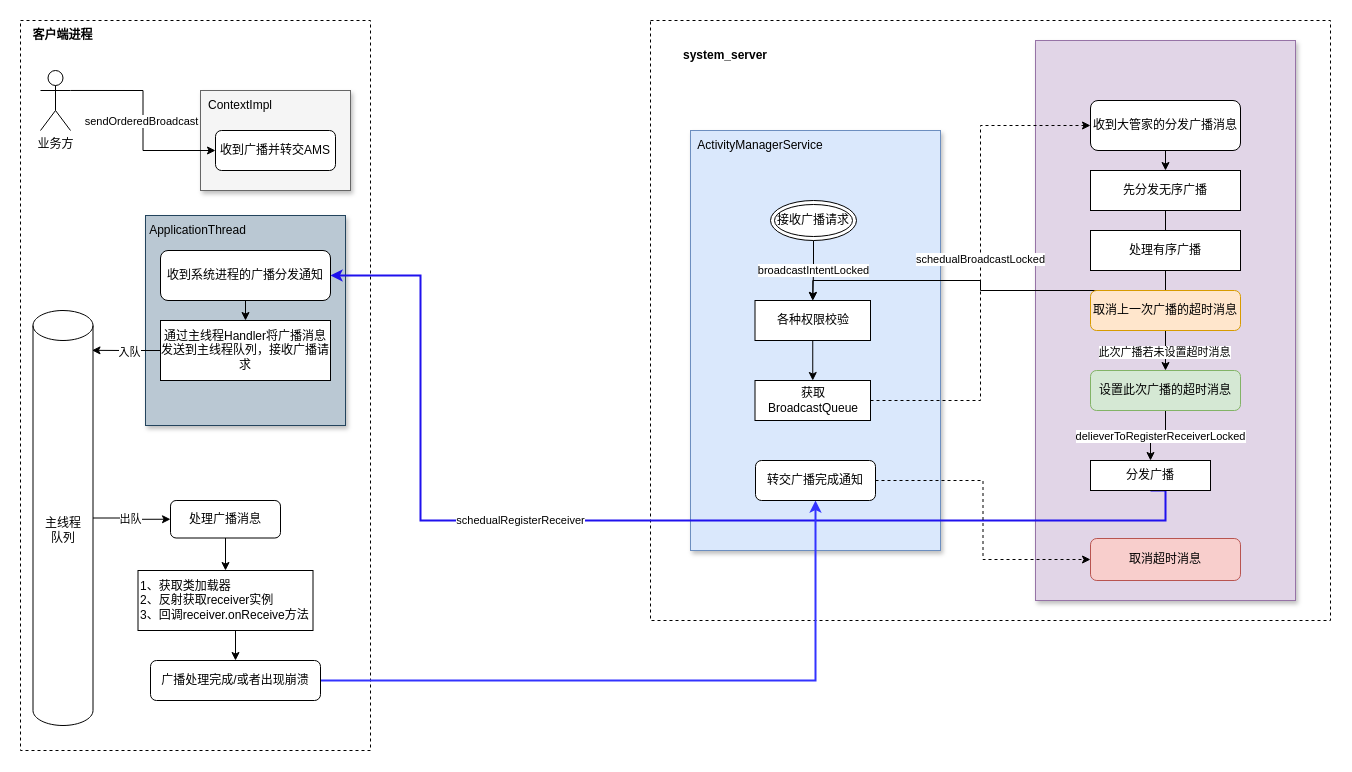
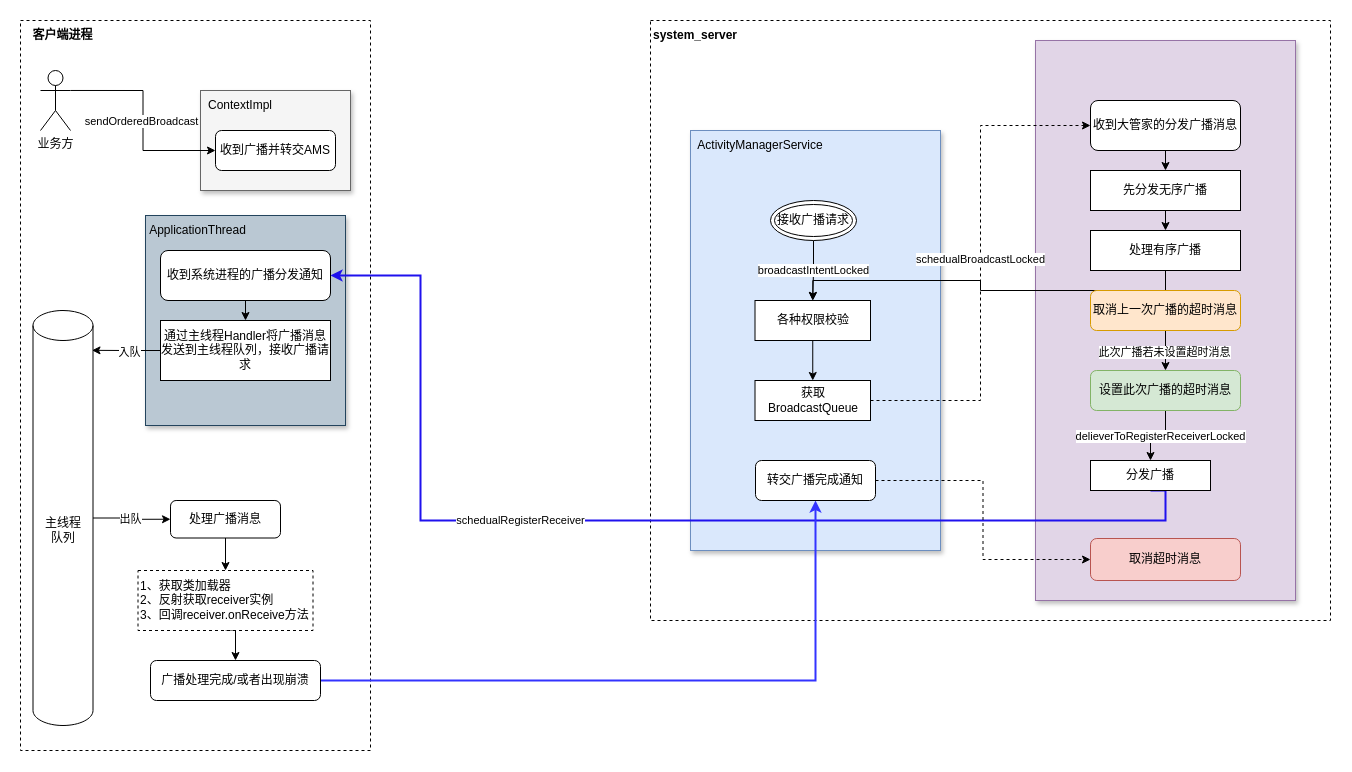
(726, 56) -> (696, 36)
(1166, 224) -> (1166, 222)
(226, 601) -> (226, 601)
